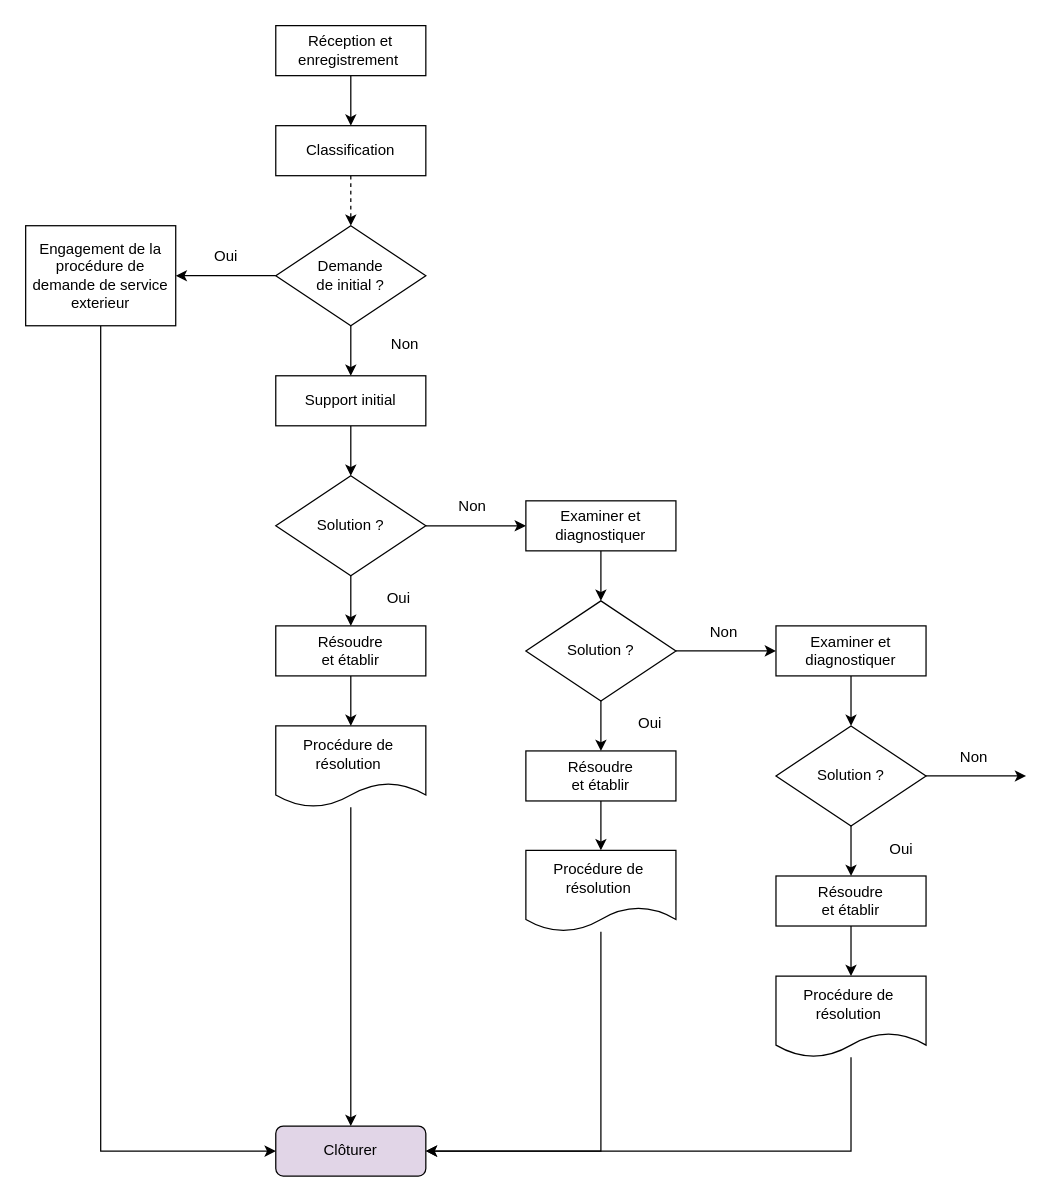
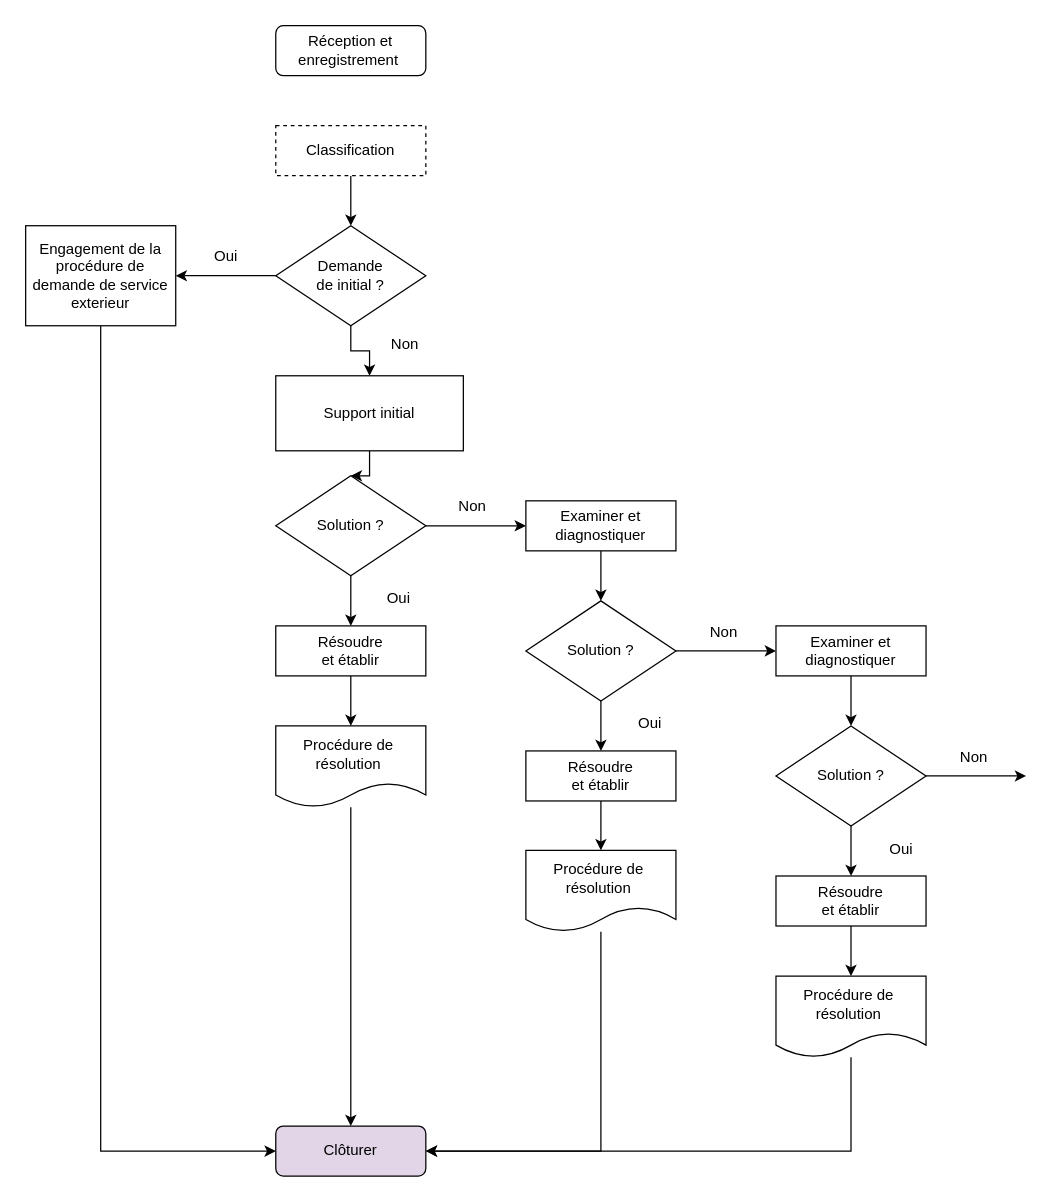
(351, 51) -> (351, 51)
(351, 97) -> none
(351, 151) -> (351, 151)
(351, 195) -> (351, 195)
(351, 401) -> (369, 413)
